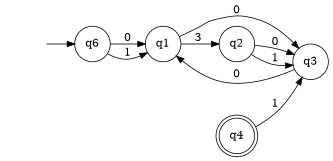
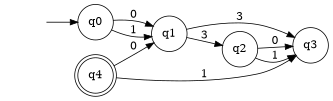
(237, 10) -> (240, 17)
(92, 44) -> (96, 22)
(237, 83) -> (131, 56)
